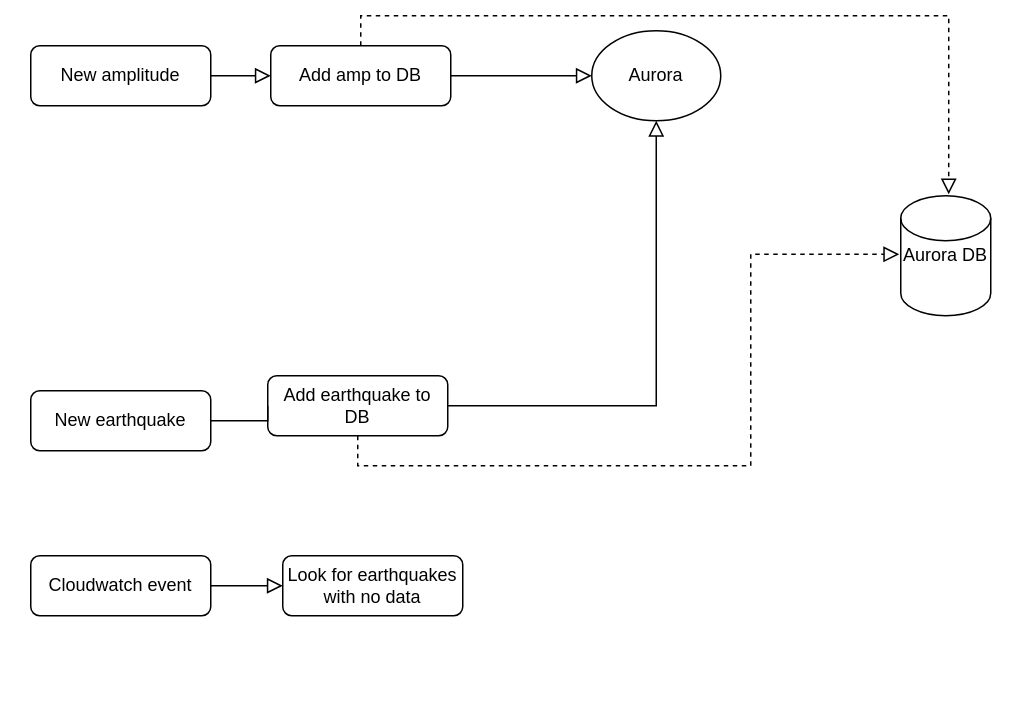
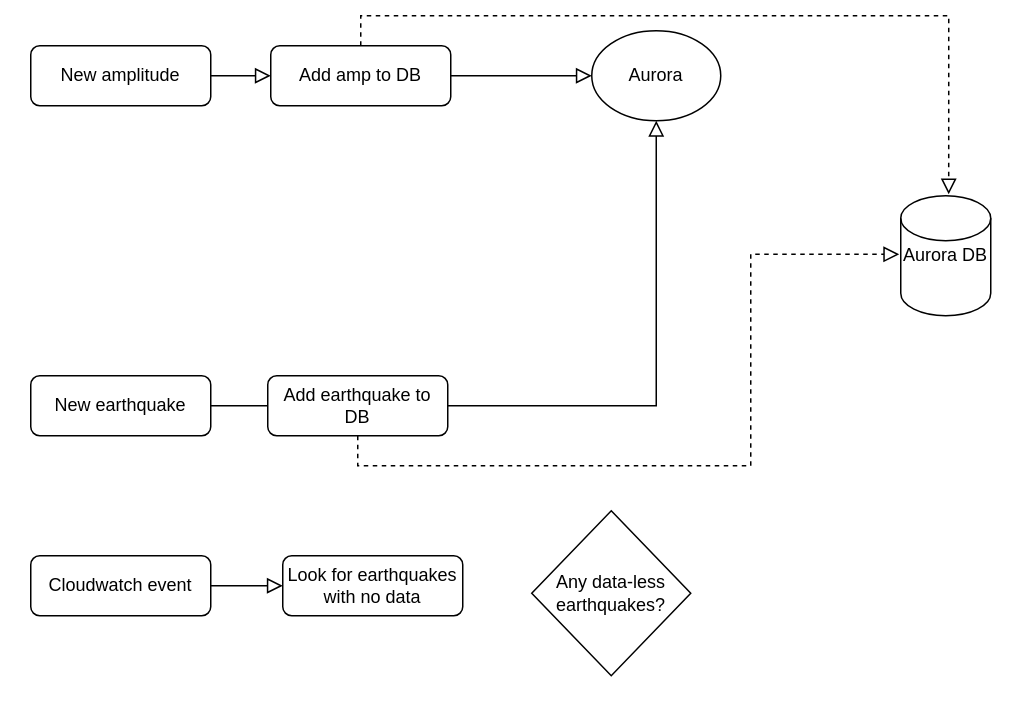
(121, 421) -> (121, 406)
none -> (611, 593)
